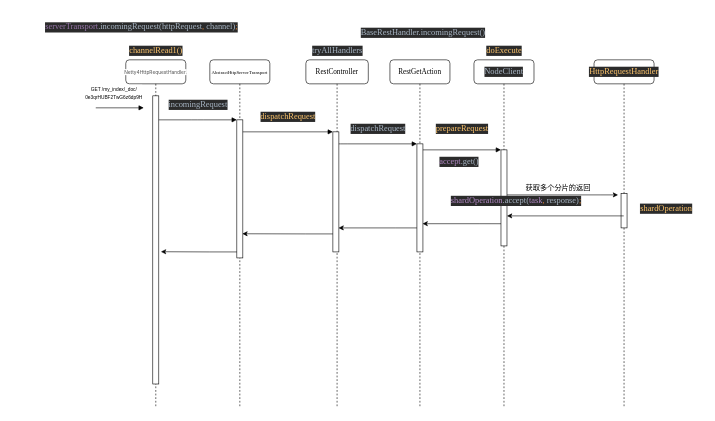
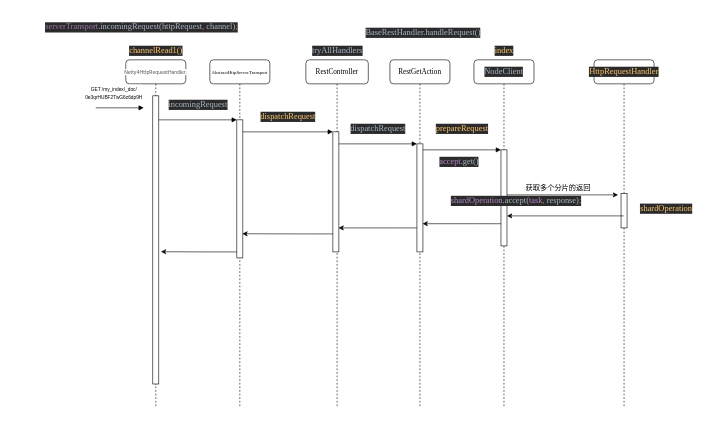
(423, 33) -> (423, 33)
(504, 51) -> (504, 51)
